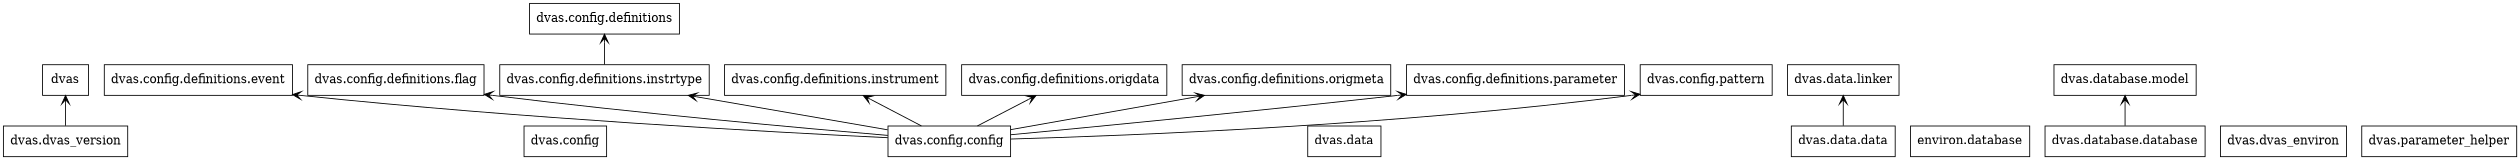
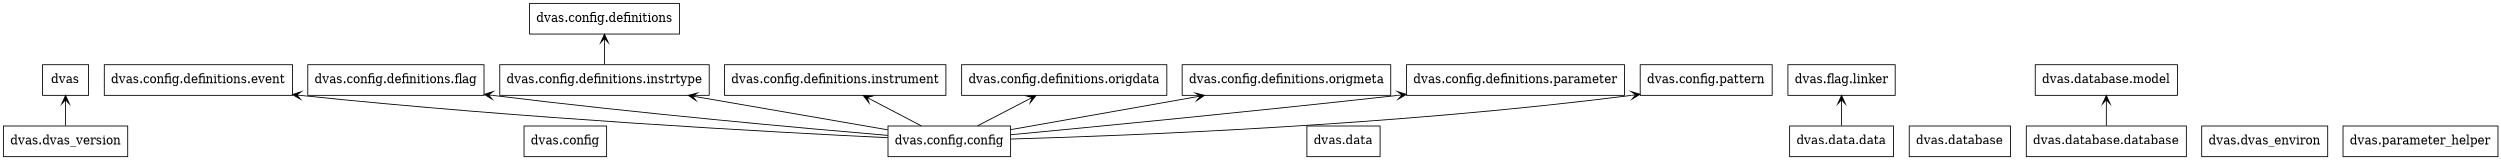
(1843, 80) -> (1842, 80)
(1970, 141) -> (1960, 141)
